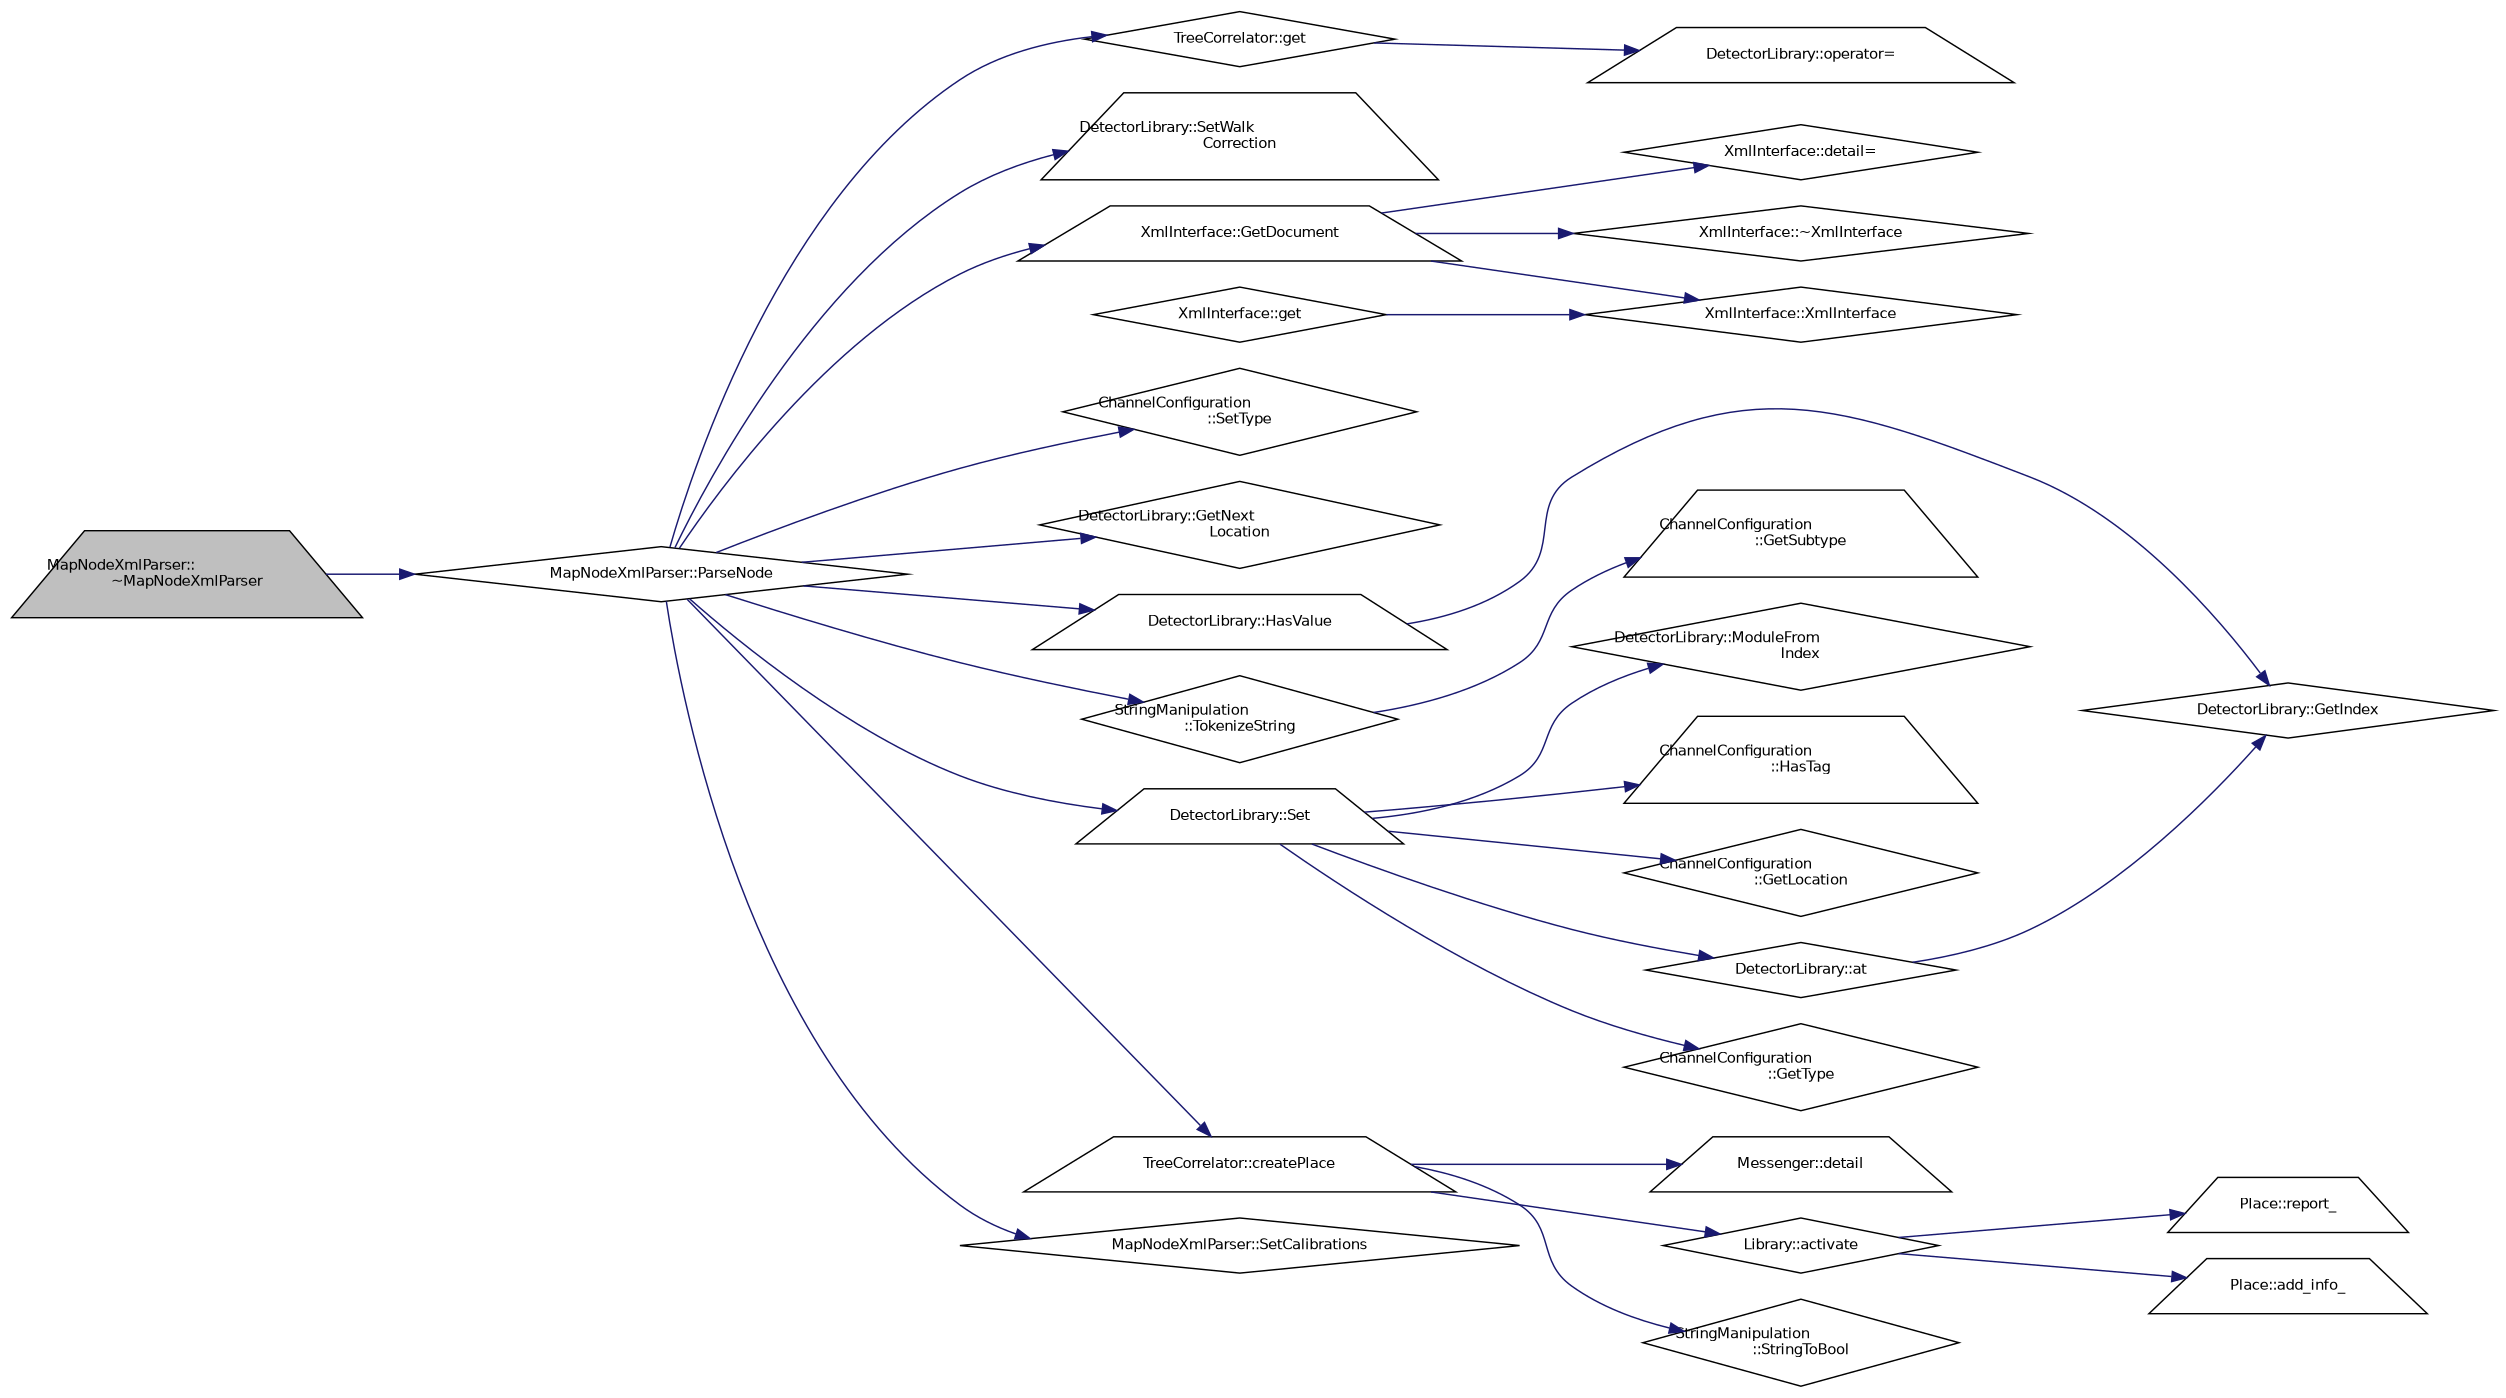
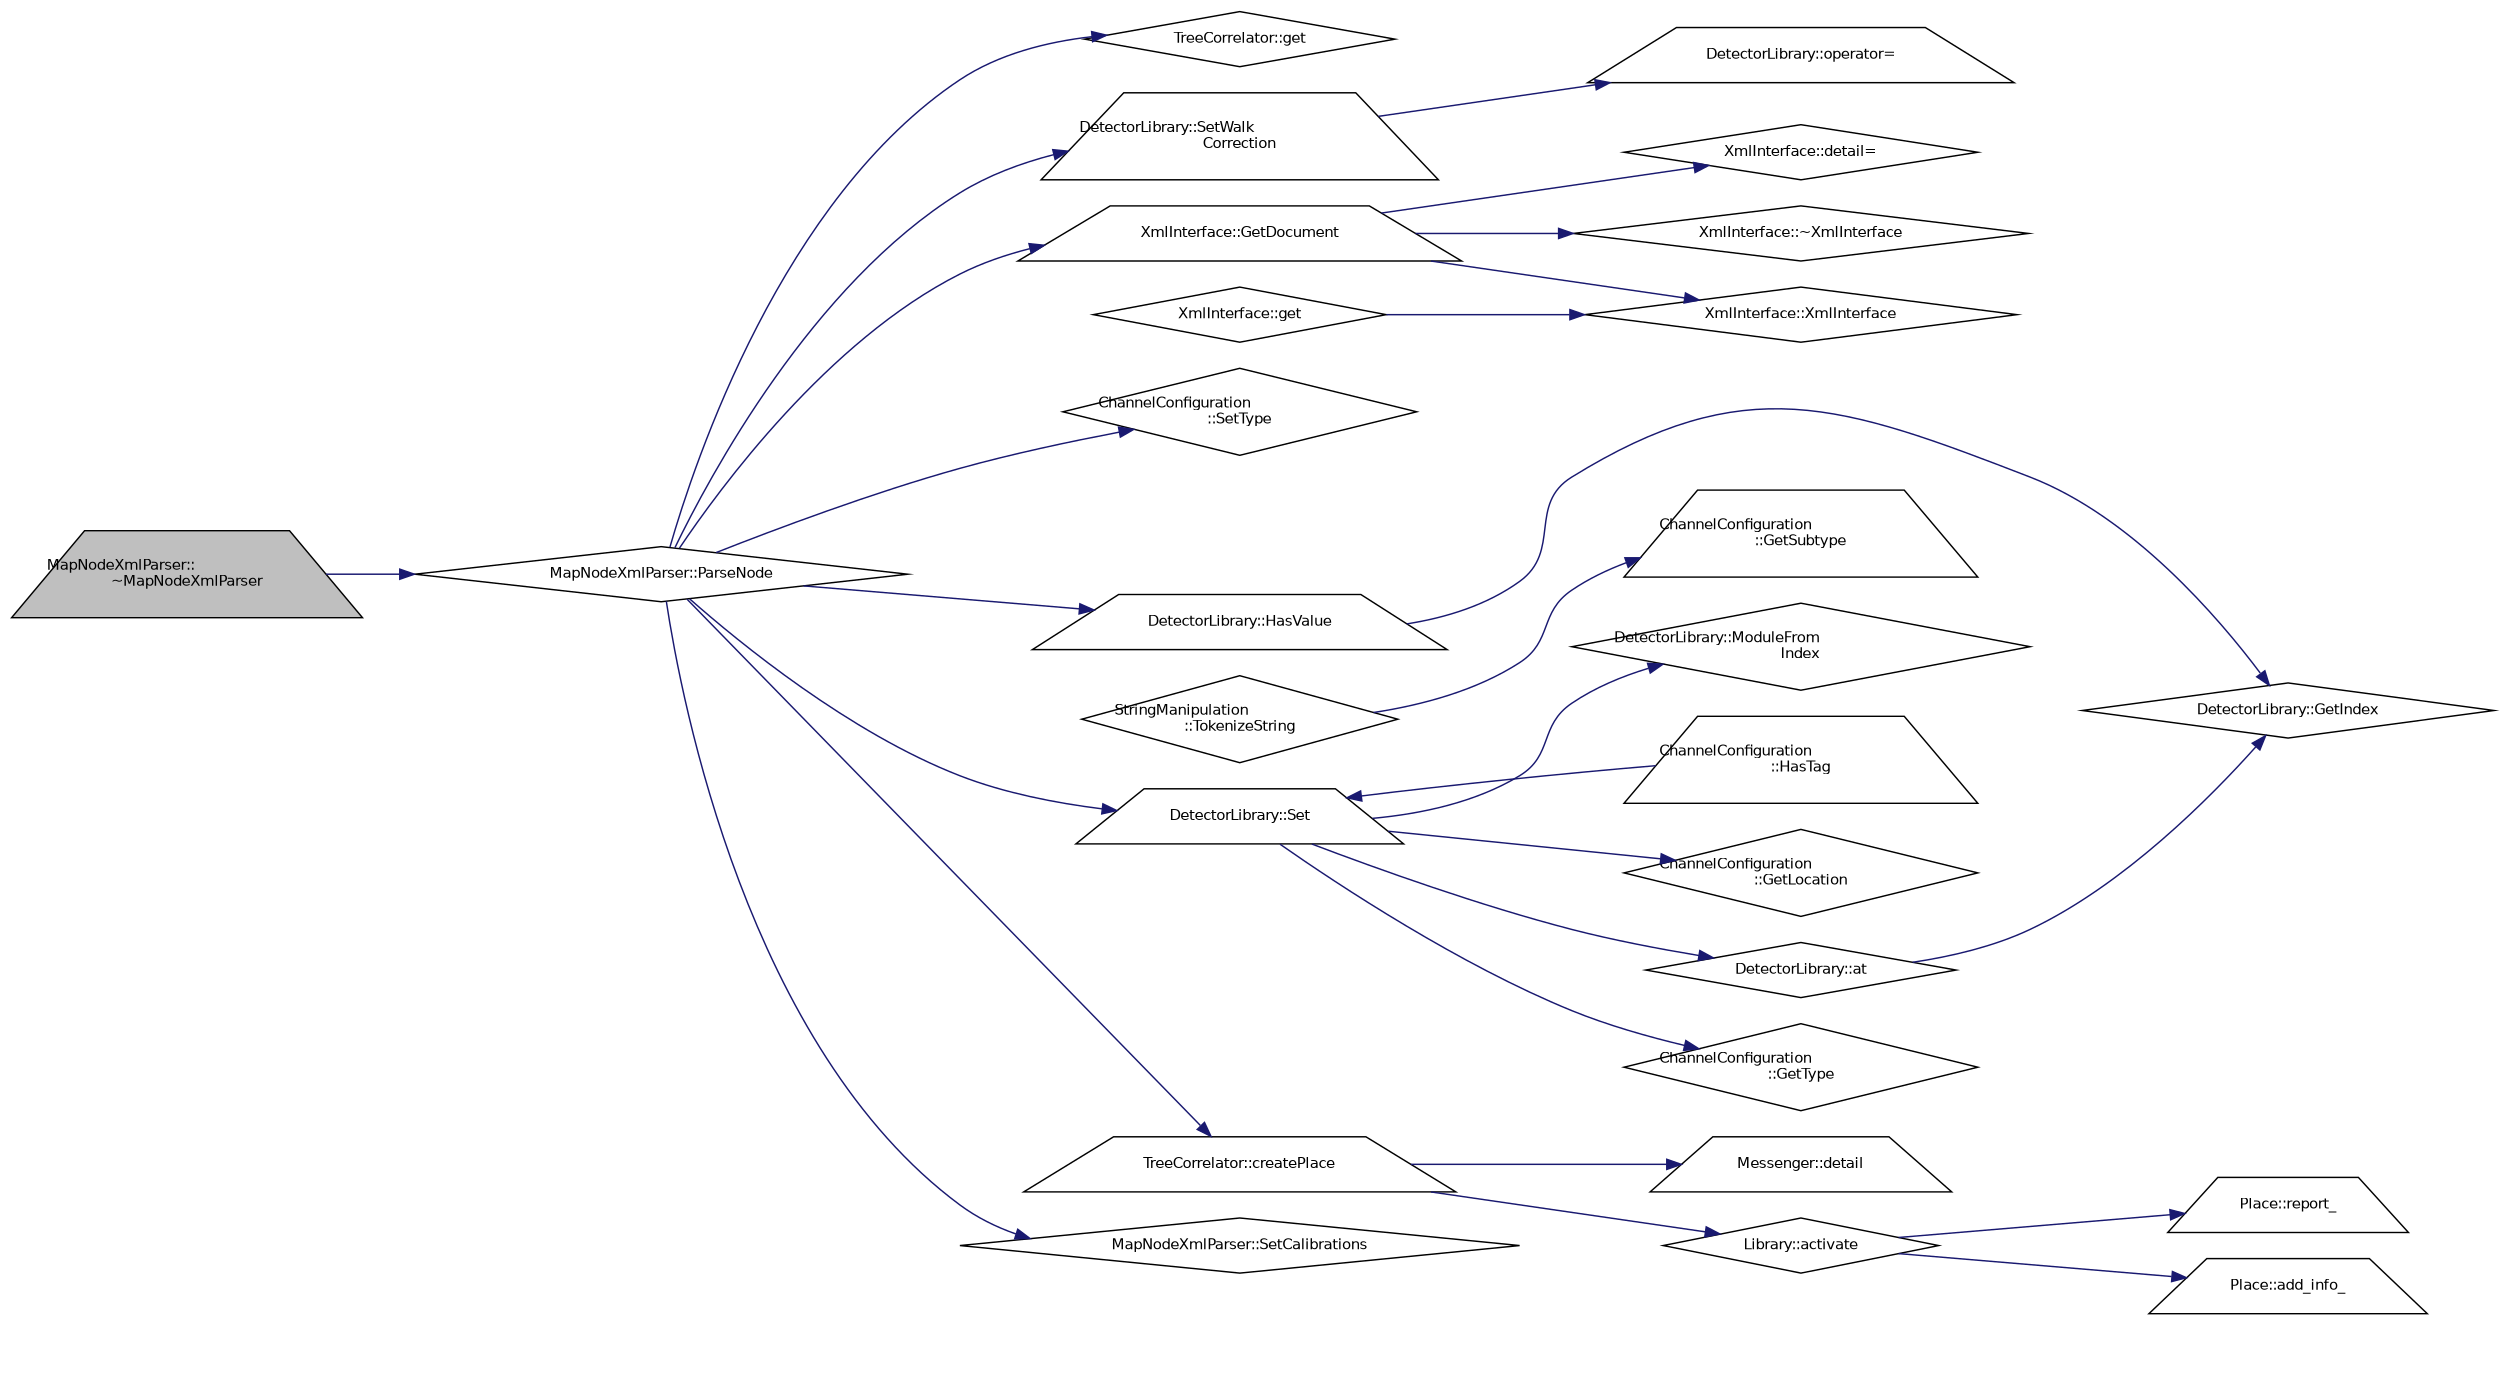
(1499, 47) -> (1487, 101)
(1240, 525) -> none
(925, 654) -> none
(1495, 800) -> (1486, 782)
(1801, 1343) -> none
